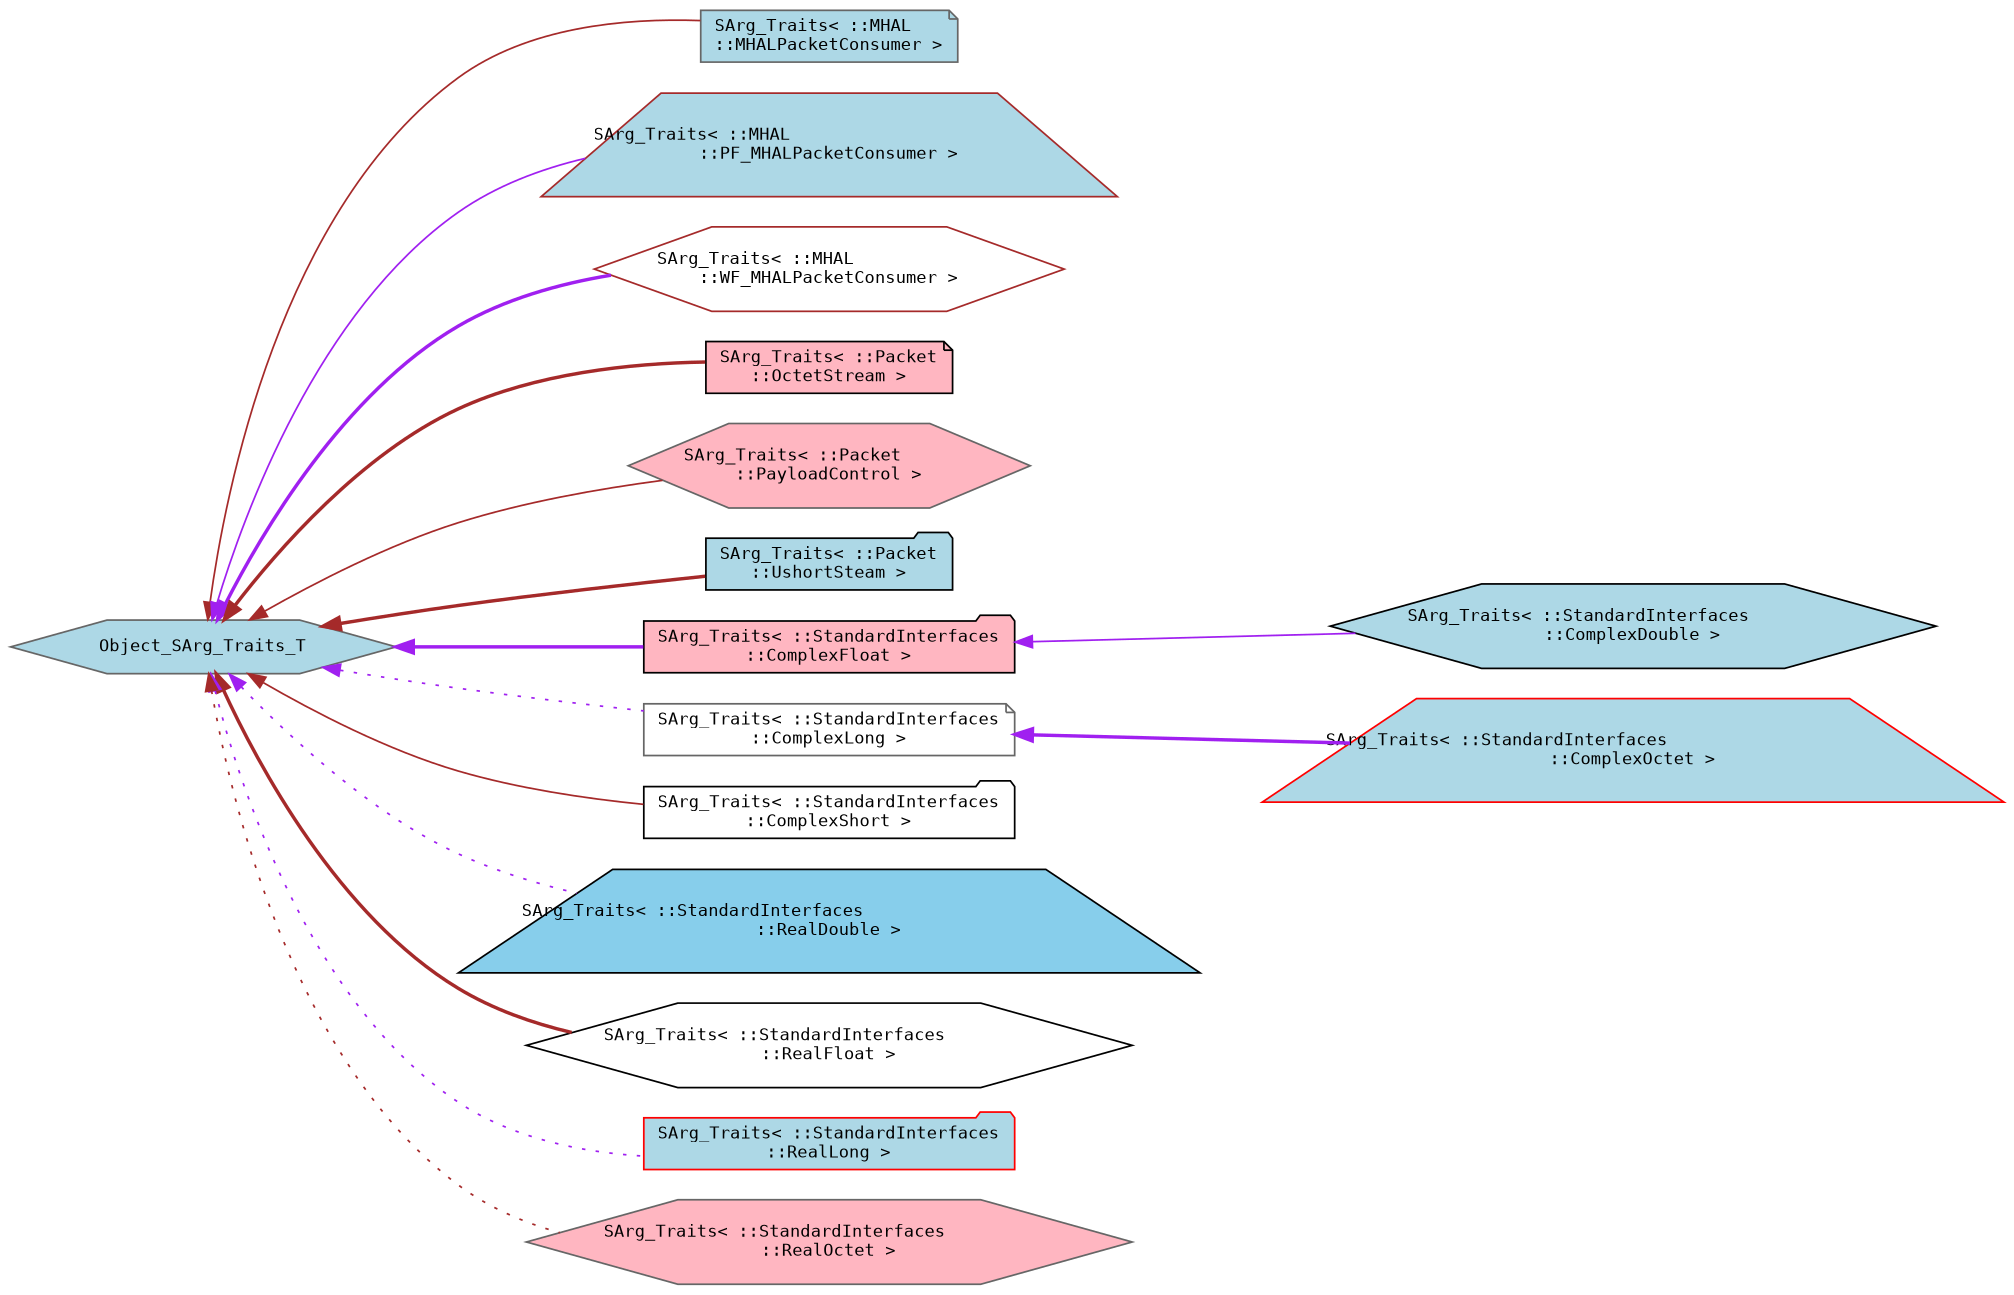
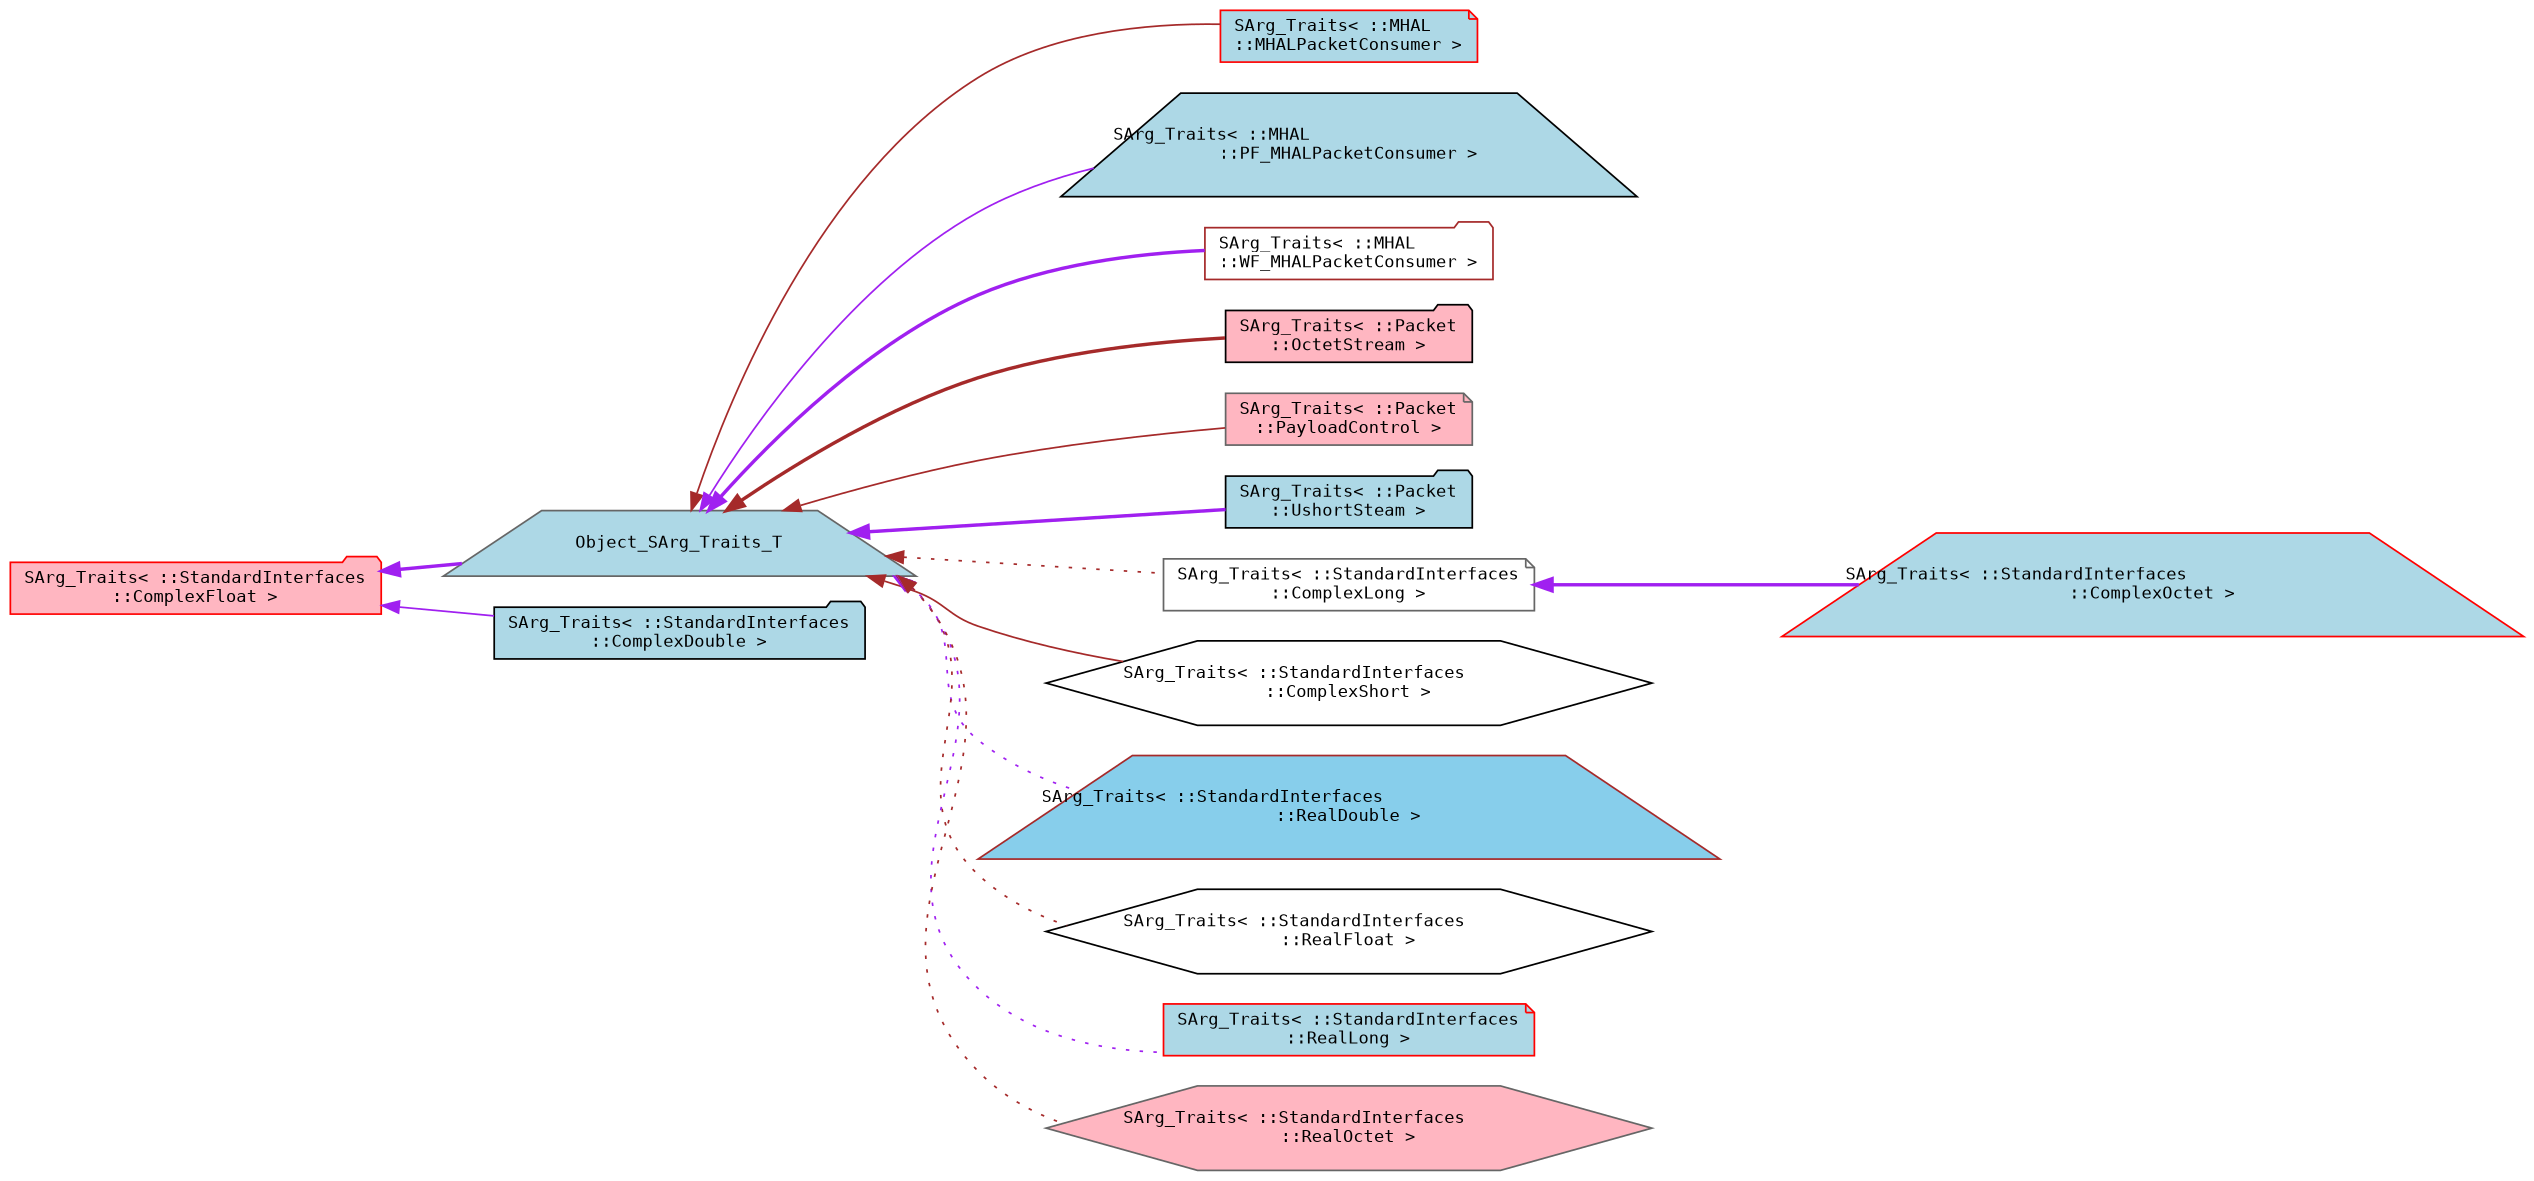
(829, 36) -> (1349, 36)
(829, 145) -> (1349, 145)
(829, 269) -> (1349, 254)
(829, 367) -> (1349, 336)
(829, 466) -> (1349, 419)
(522, 597) -> (1047, 521)
(1633, 626) -> (680, 633)
(203, 647) -> (680, 543)
(529, 647) -> (431, 566)
(829, 647) -> (196, 588)
(492, 693) -> (1033, 565)
(829, 812) -> (1349, 683)
(359, 903) -> (945, 740)
(829, 921) -> (1349, 807)
(829, 1144) -> (1349, 1030)
